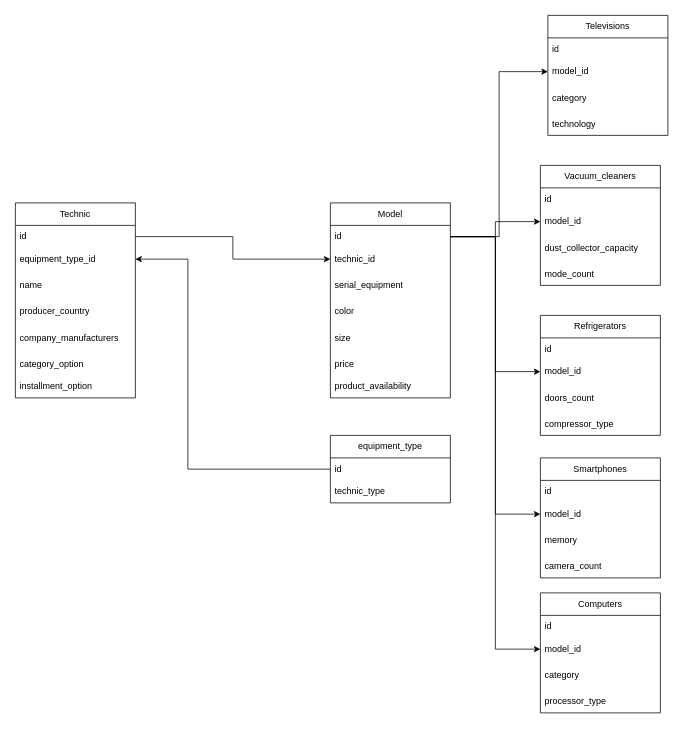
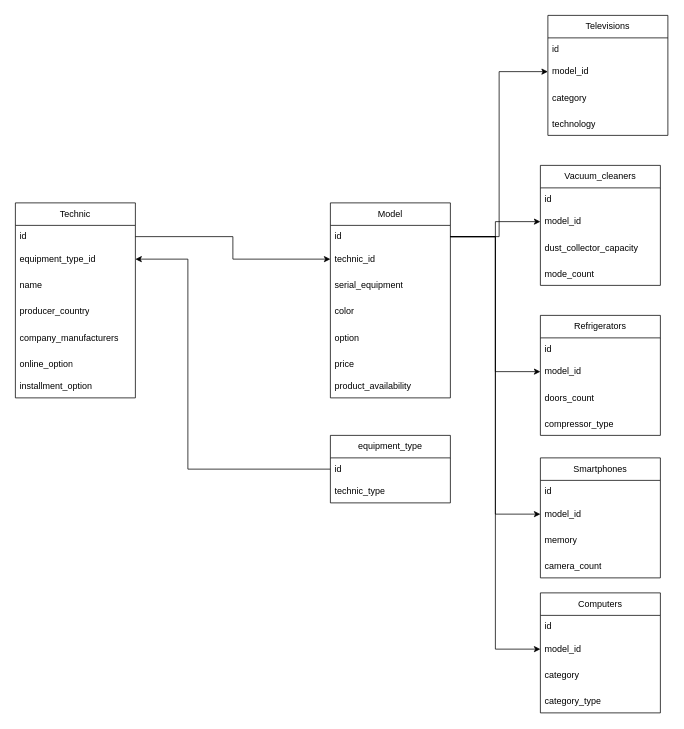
(344, 338) -> (349, 338)
(57, 364) -> (49, 364)
(580, 702) -> (578, 702)
